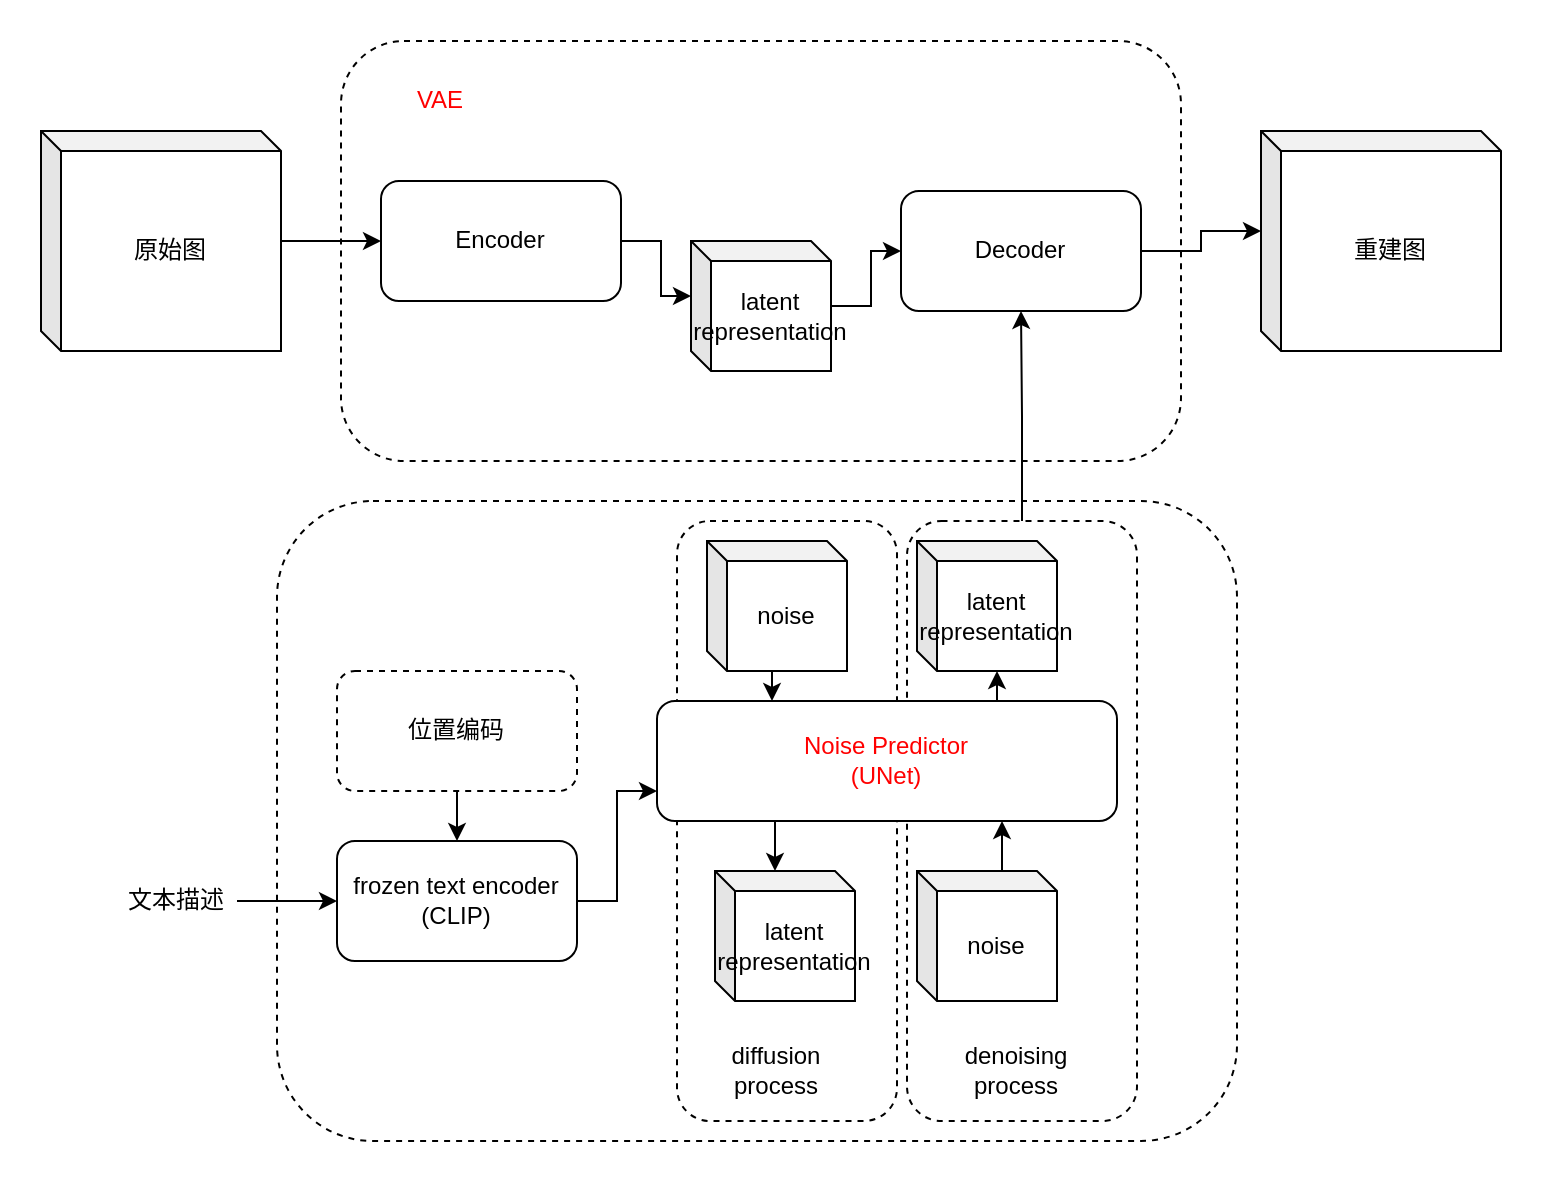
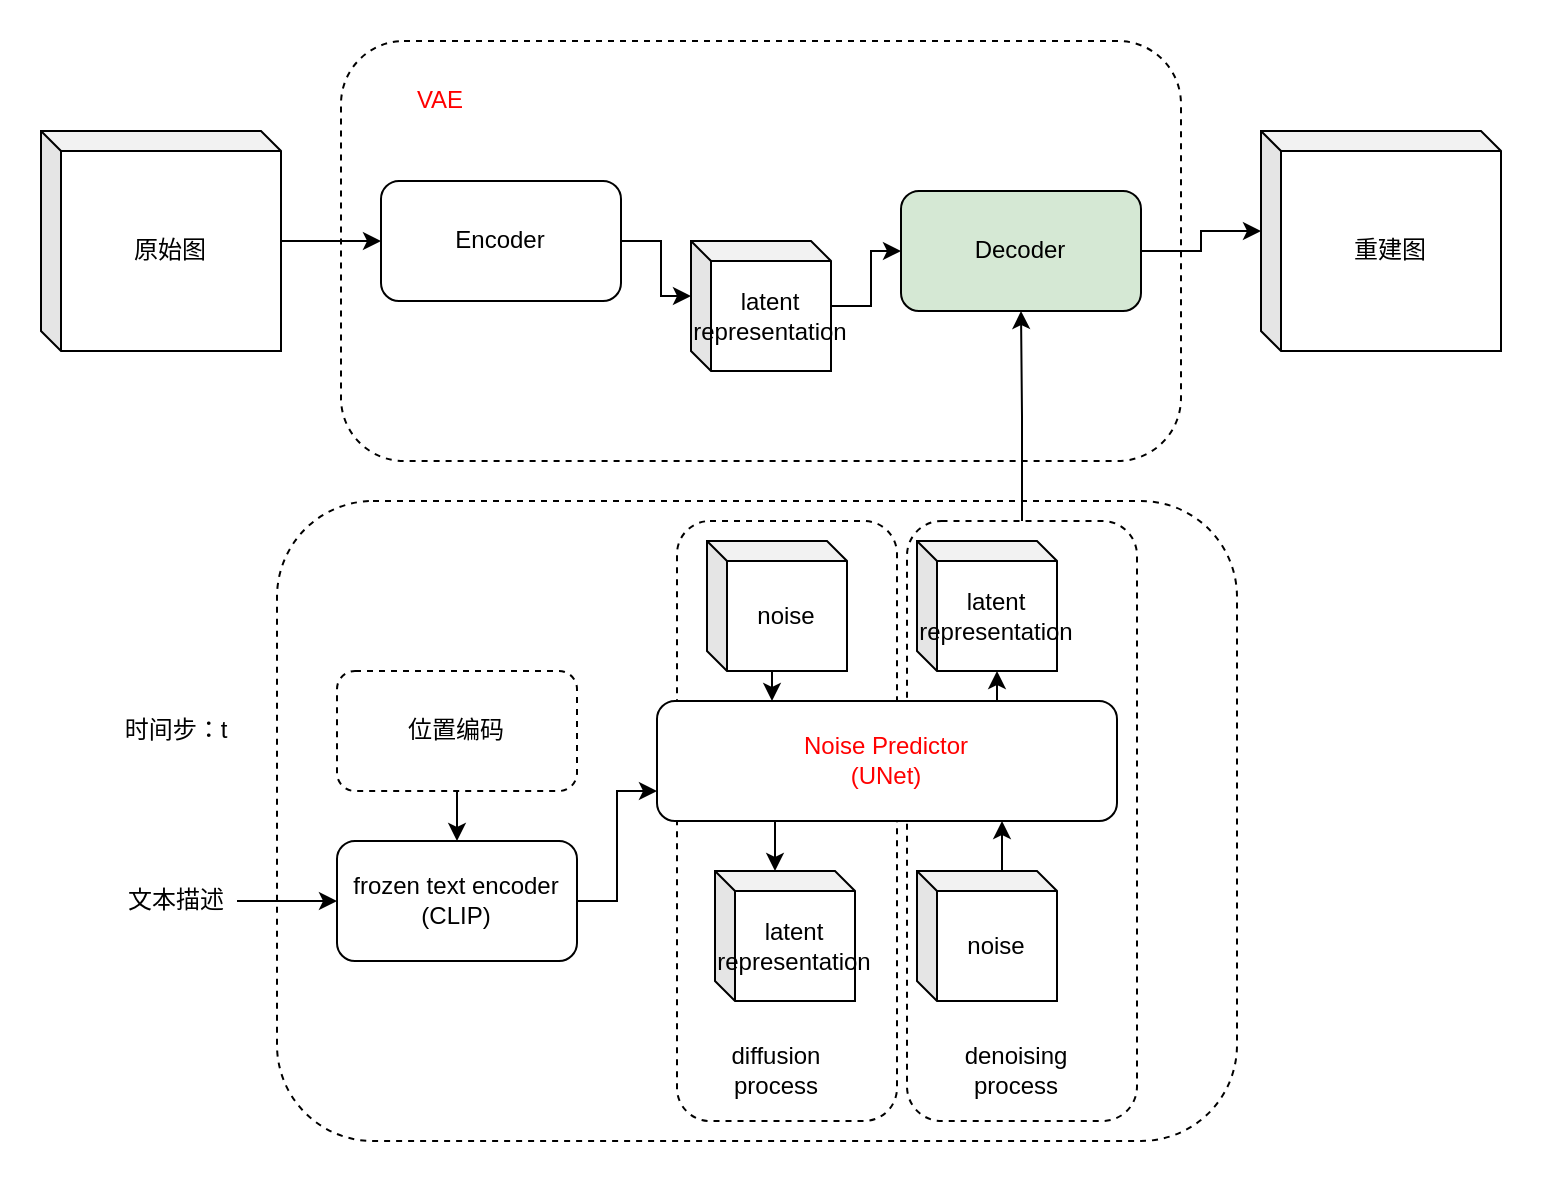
(1021, 251) -> (1021, 251)
none -> (177, 731)
